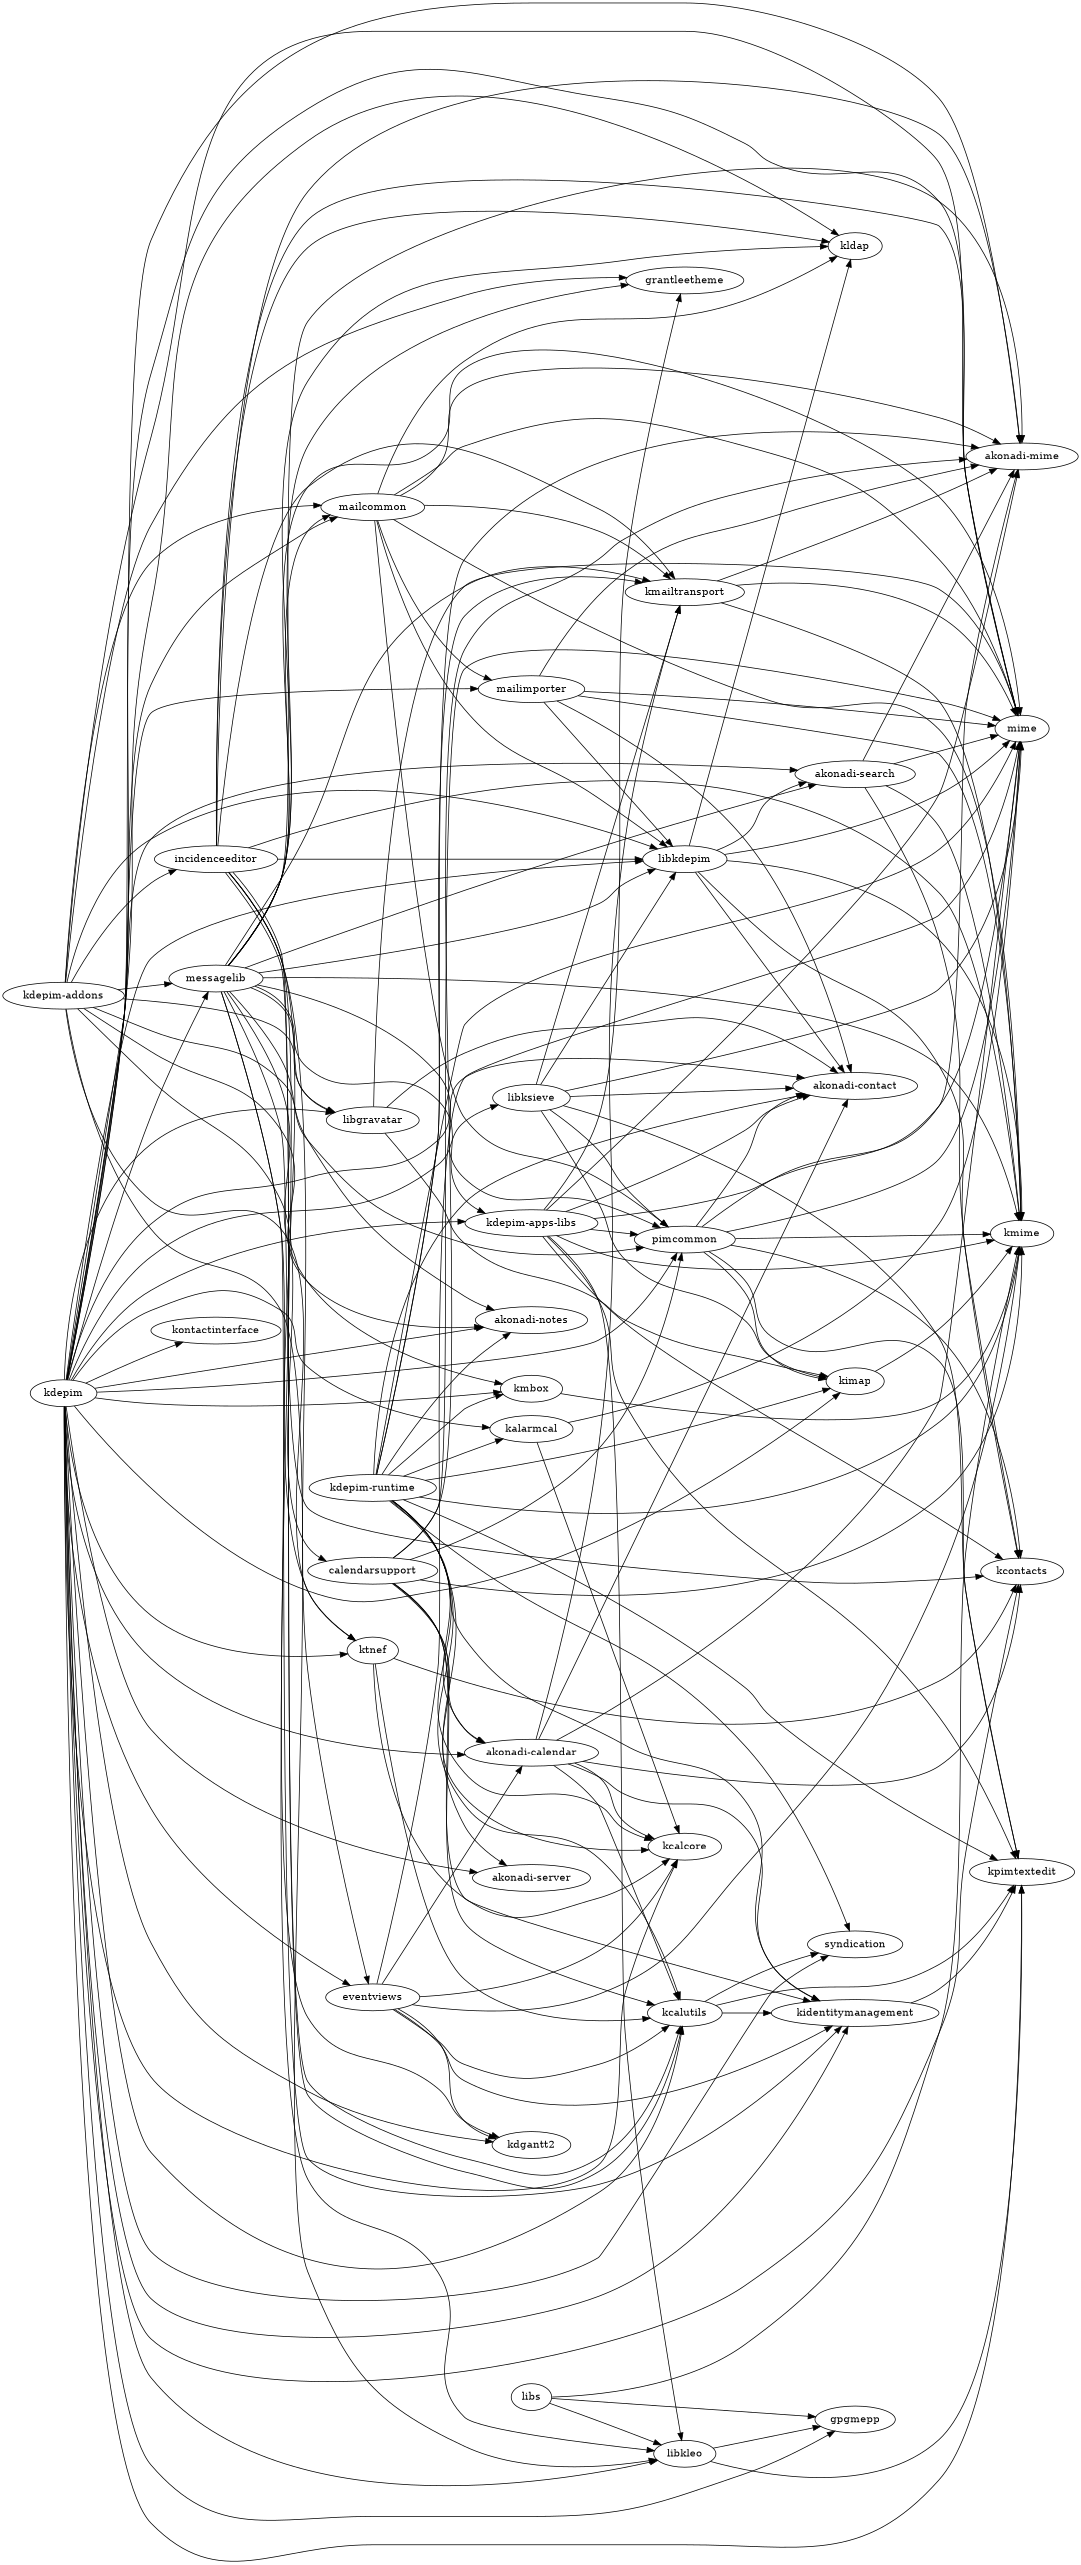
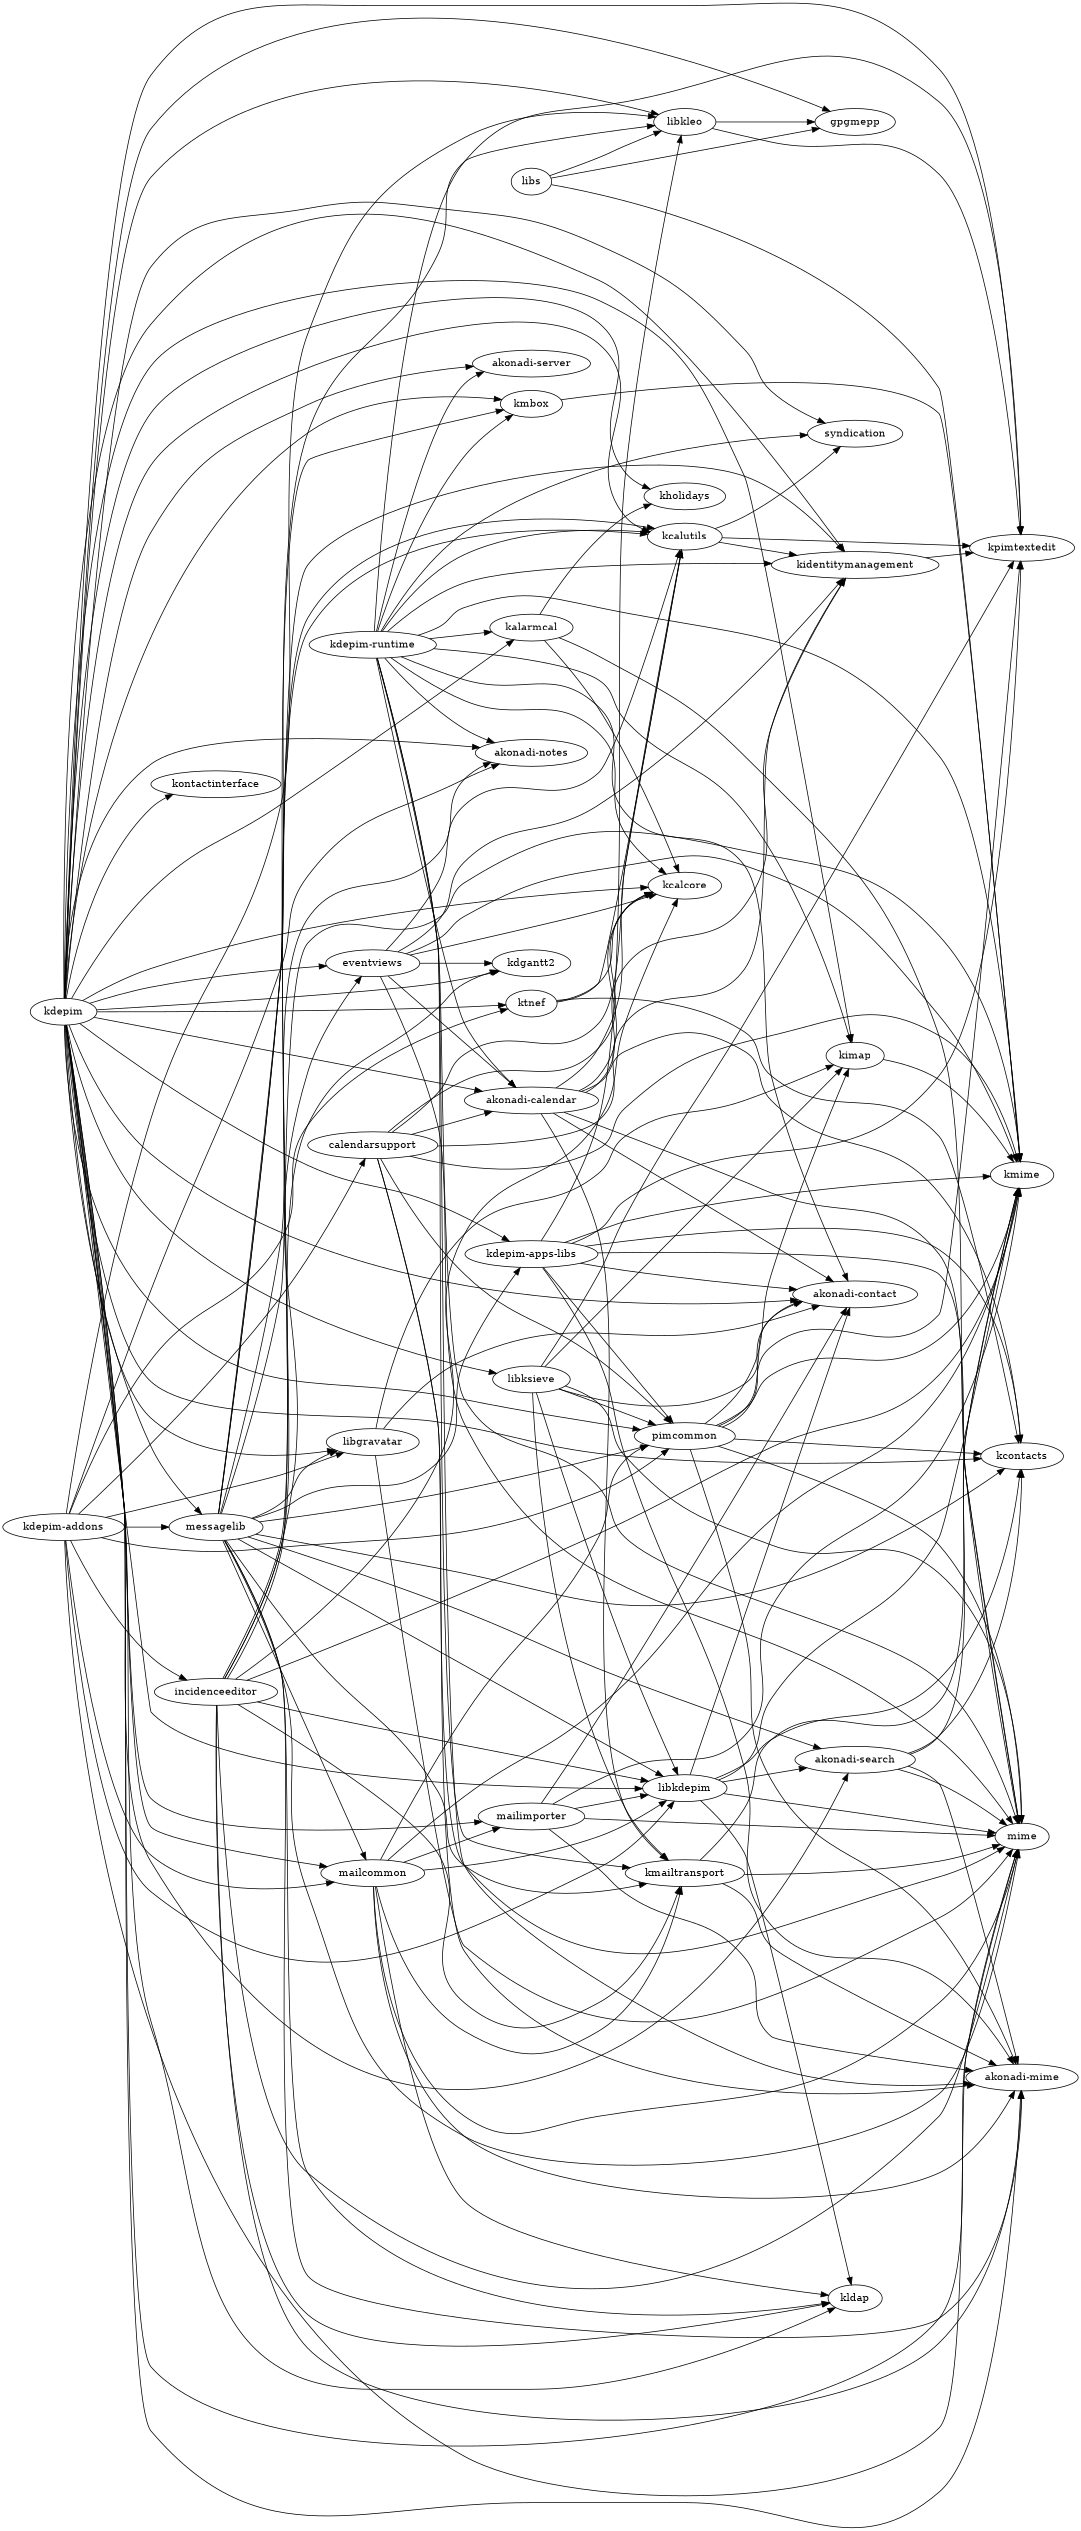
(685, 280) -> none
none -> (685, 496)
(289, 1256) -> (459, 1249)
